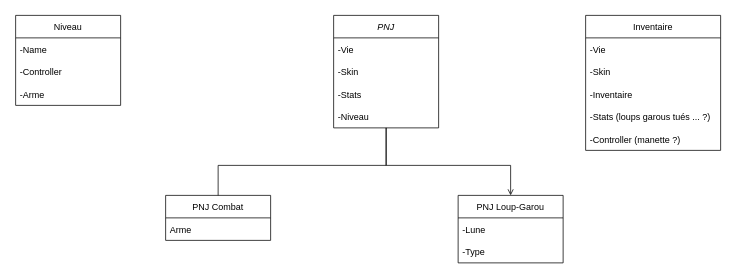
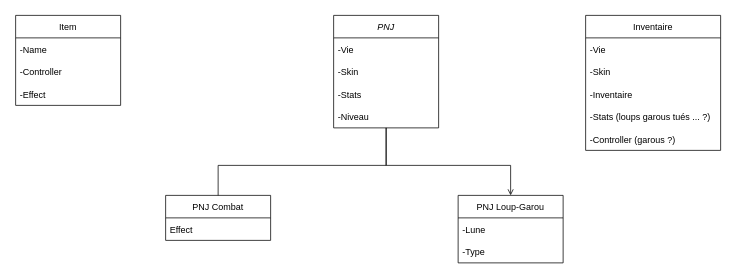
(68, 27) -> (68, 27)
(32, 95) -> (37, 95)
(643, 140) -> (640, 140)
(180, 230) -> (185, 230)
